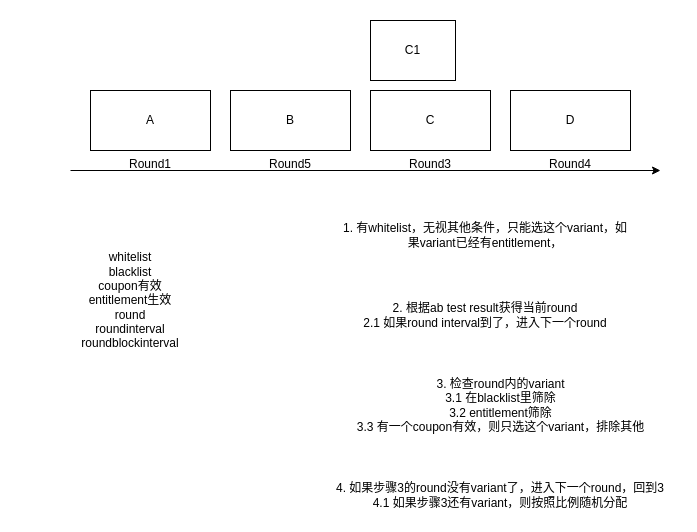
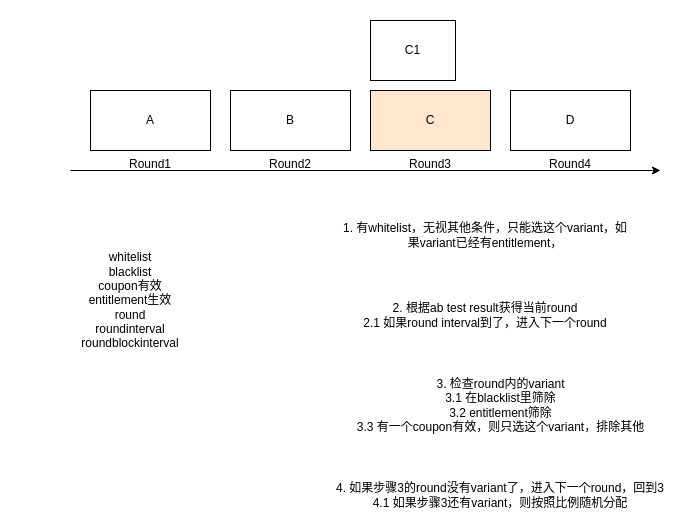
(431, 121) -> (431, 121)
(291, 165) -> (291, 165)
